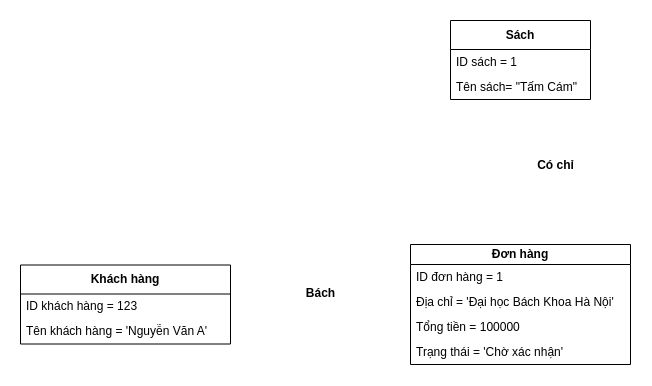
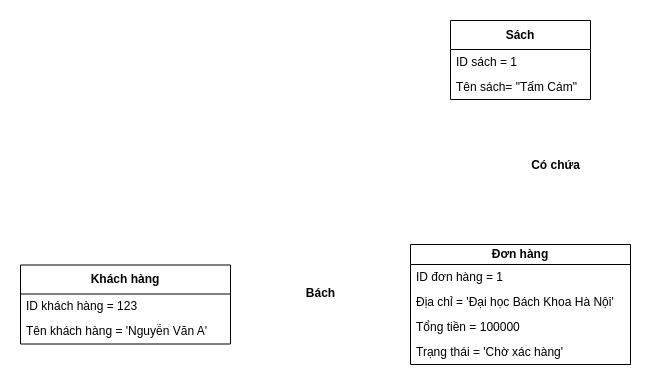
(556, 166) -> (556, 166)
(495, 353) -> (495, 353)
